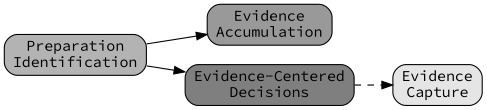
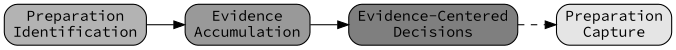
(160, 68) -> (324, 25)
(438, 85) -> (614, 25)
